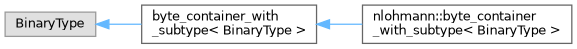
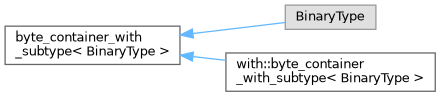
(125, 24) -> (239, 28)
(467, 24) -> (331, 72)
